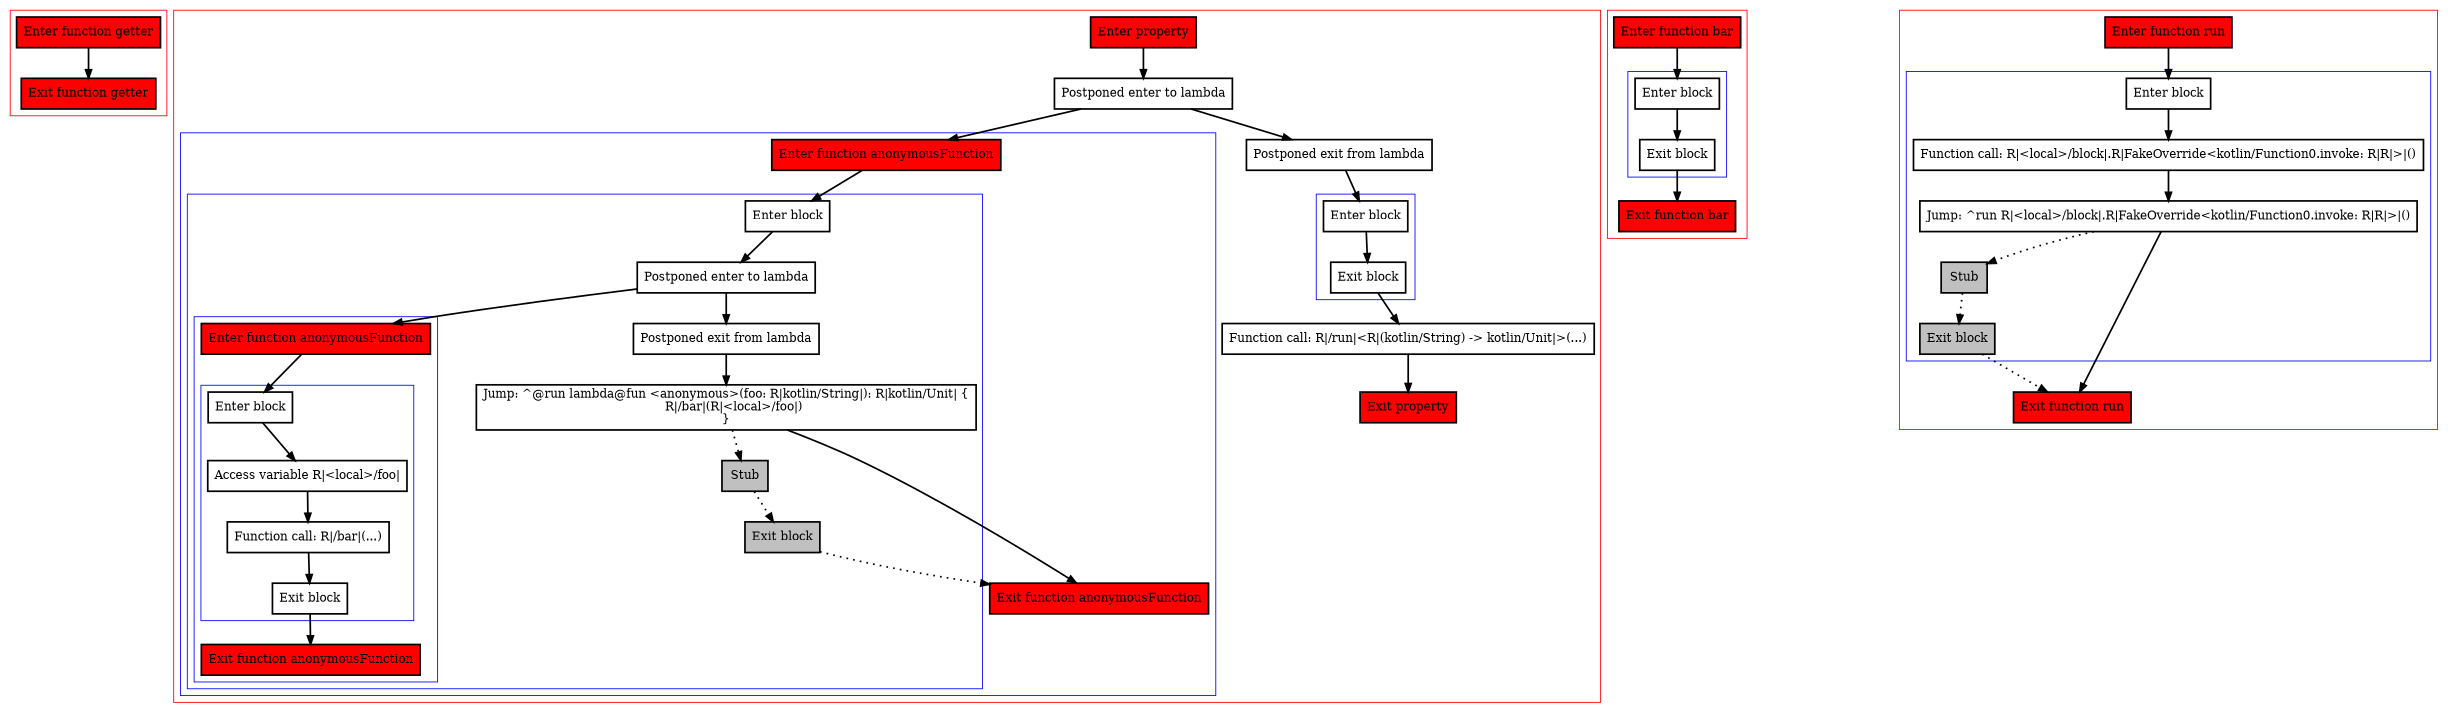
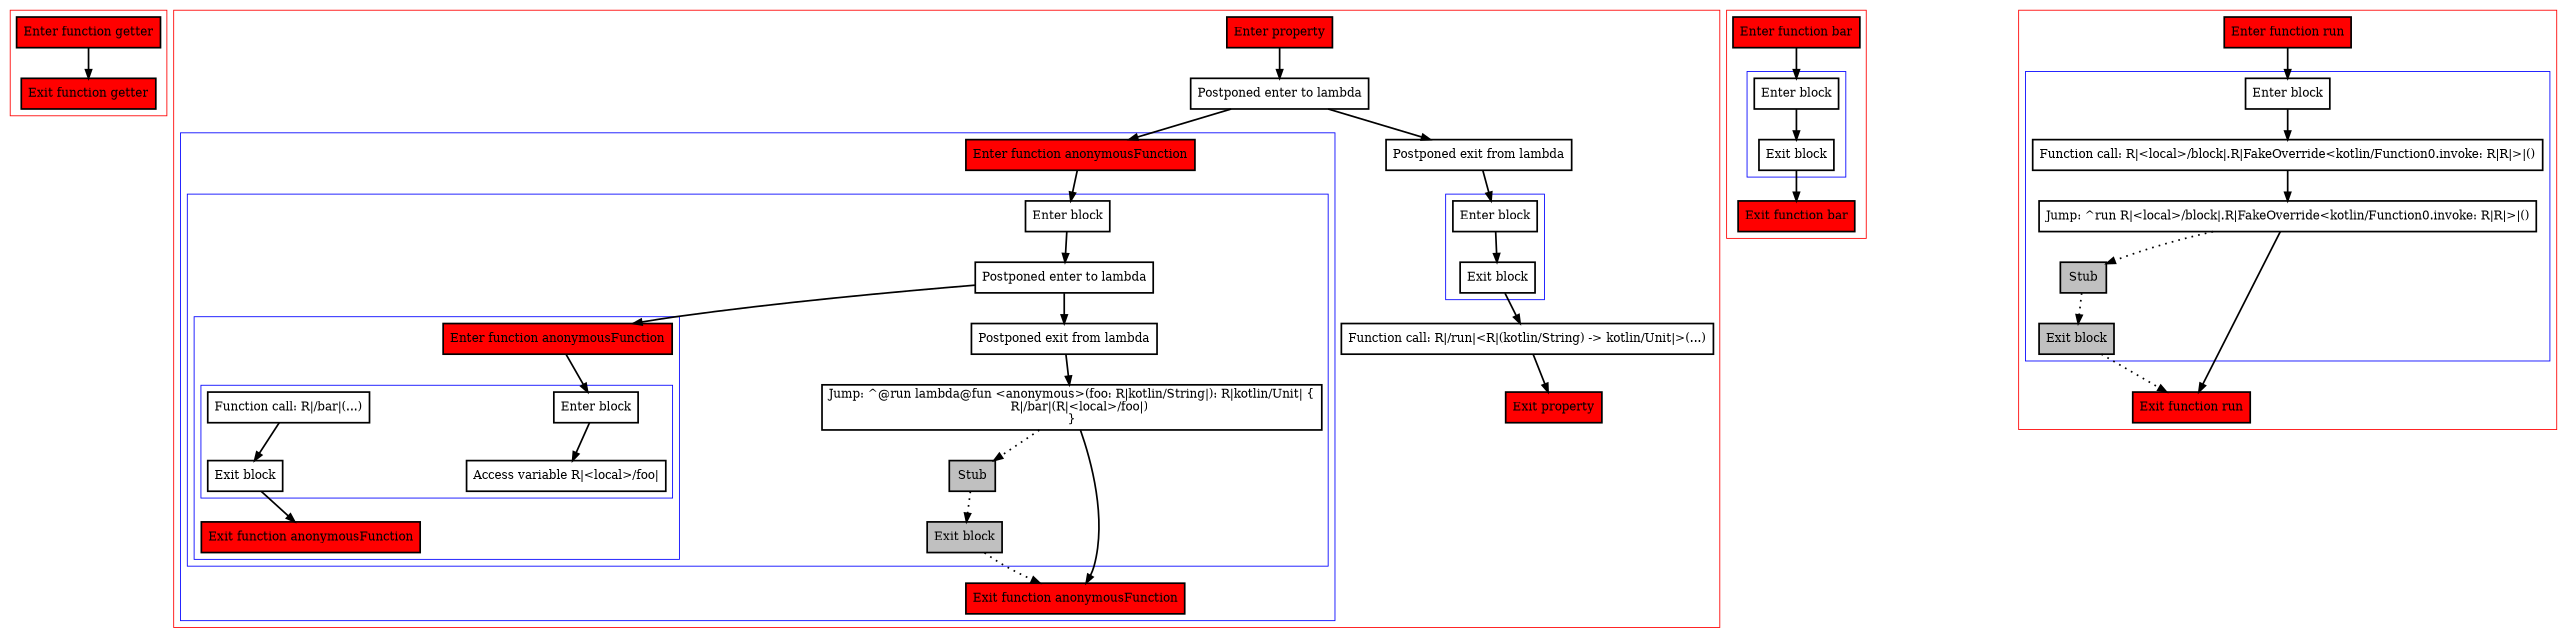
(308, 502) -> none
